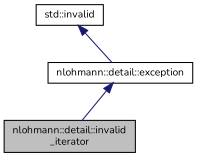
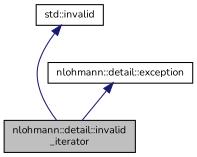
(99, 48) -> (37, 77)
